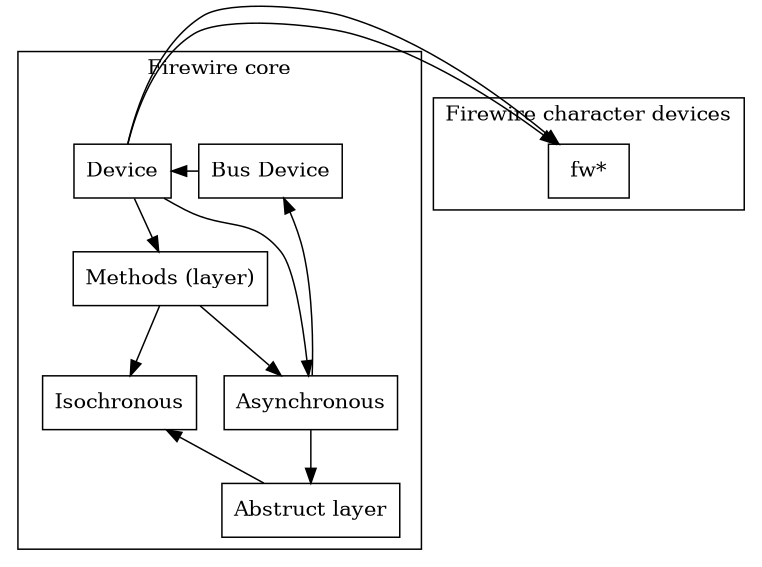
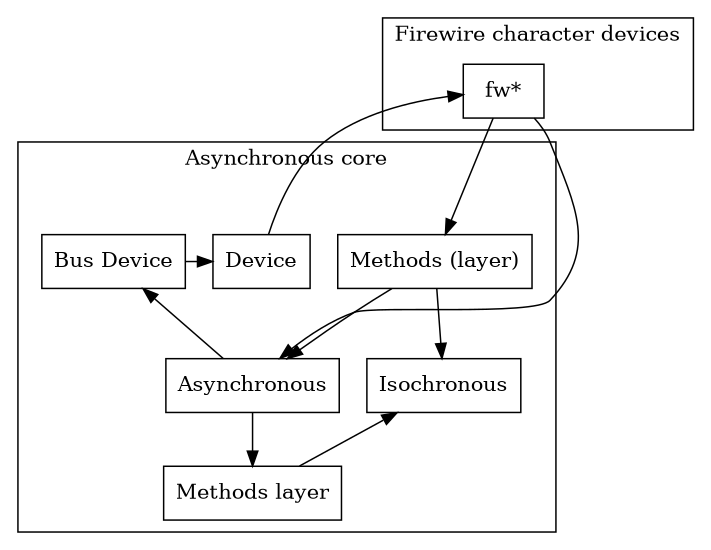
(220, 69) -> (287, 159)
(143, 218) -> (472, 169)
(275, 245) -> (570, 272)
(311, 510) -> (253, 493)
